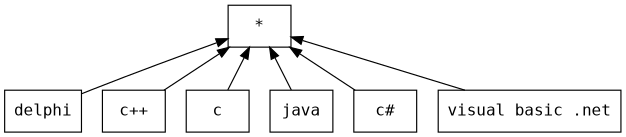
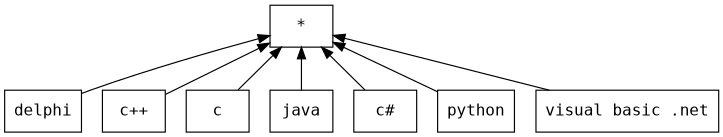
none -> (476, 111)
